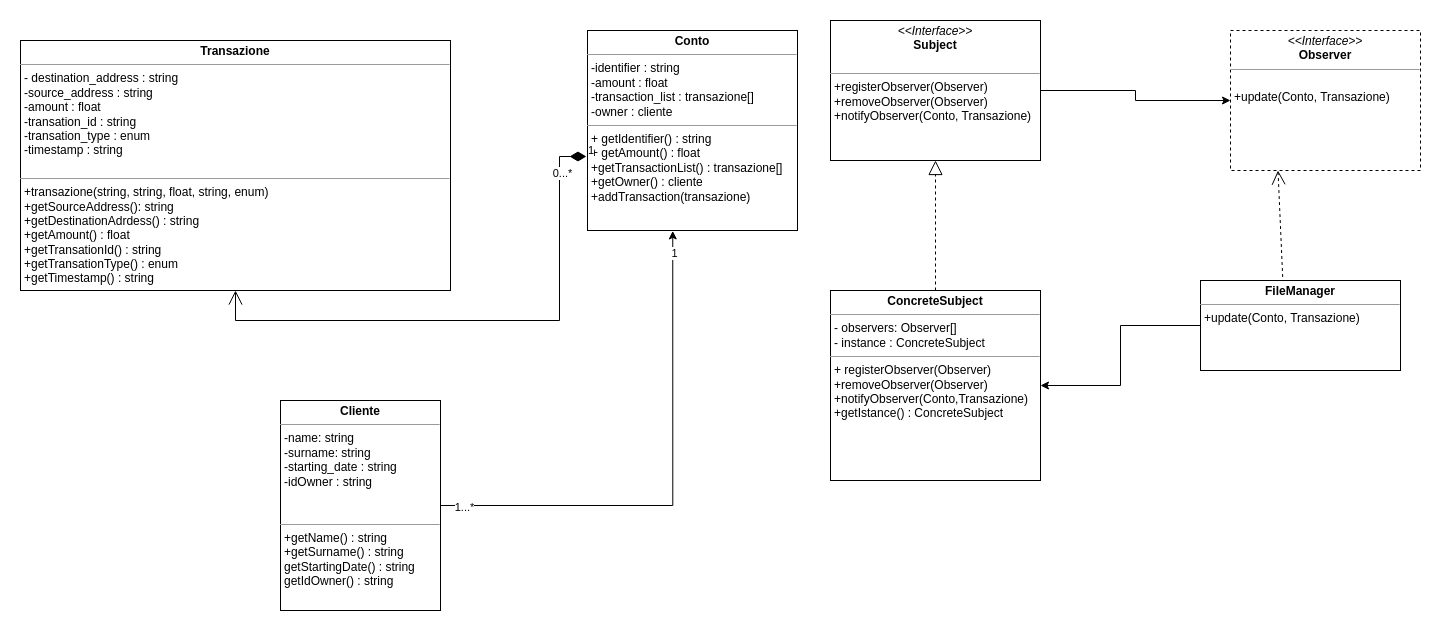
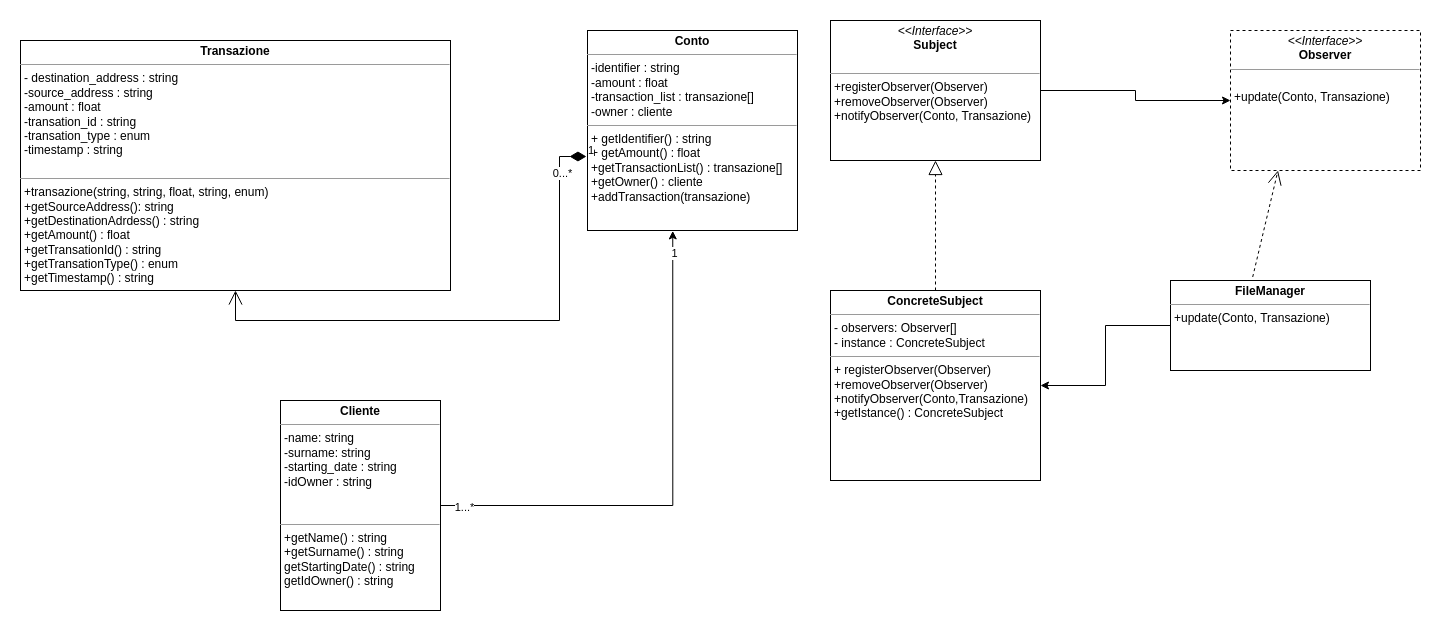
(1301, 326) -> (1271, 326)
